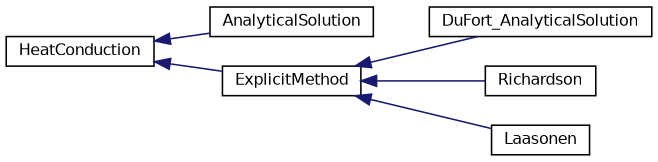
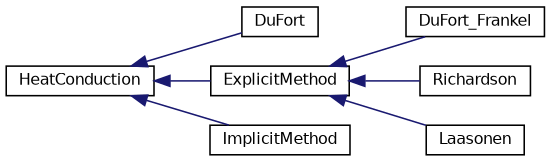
(292, 22) -> (280, 22)
(541, 22) -> (475, 22)
none -> (280, 140)
